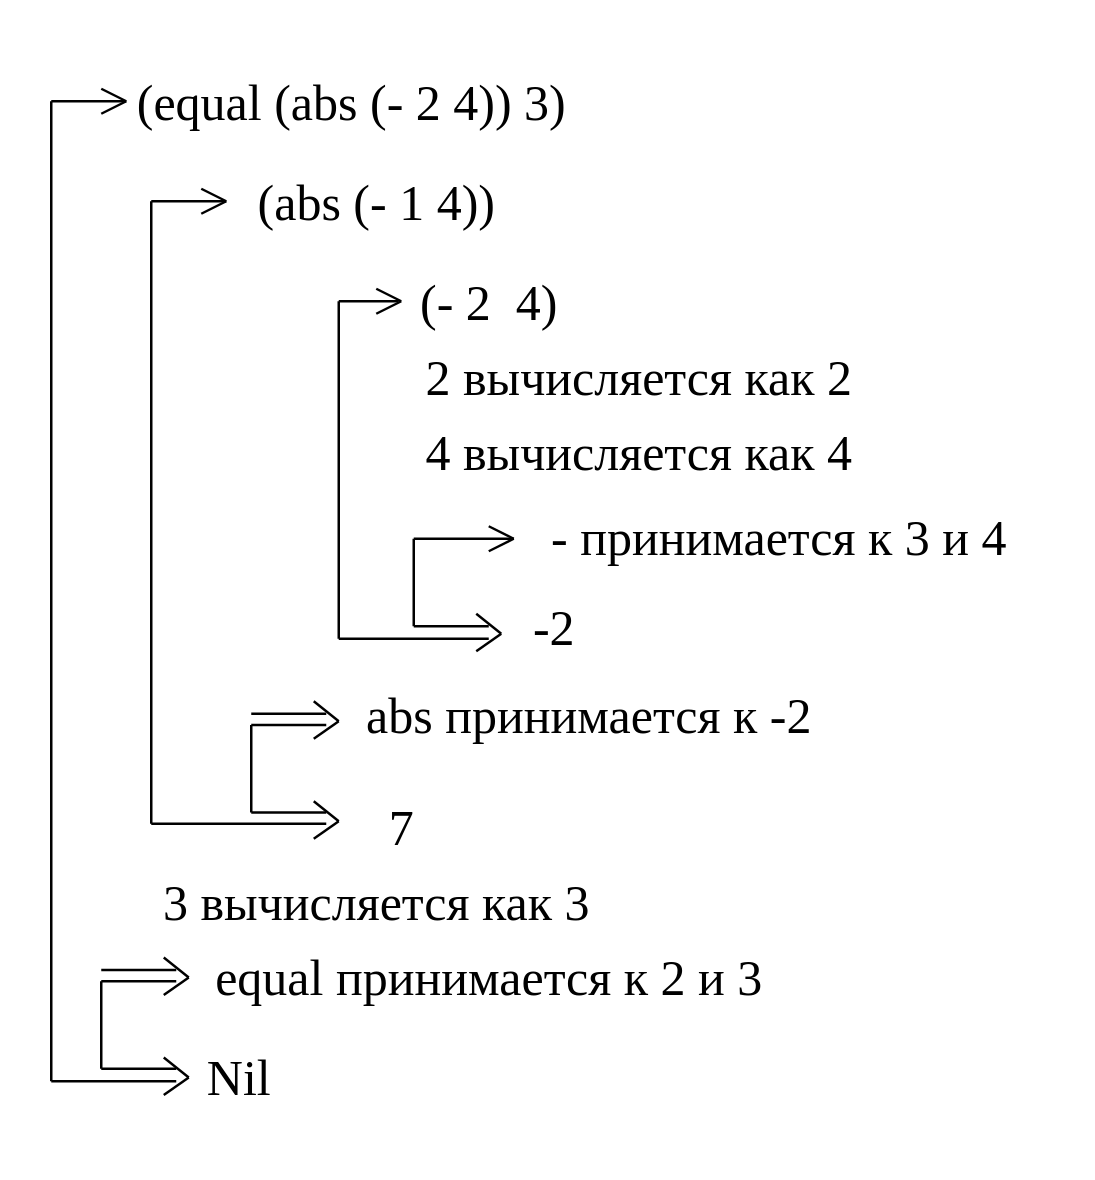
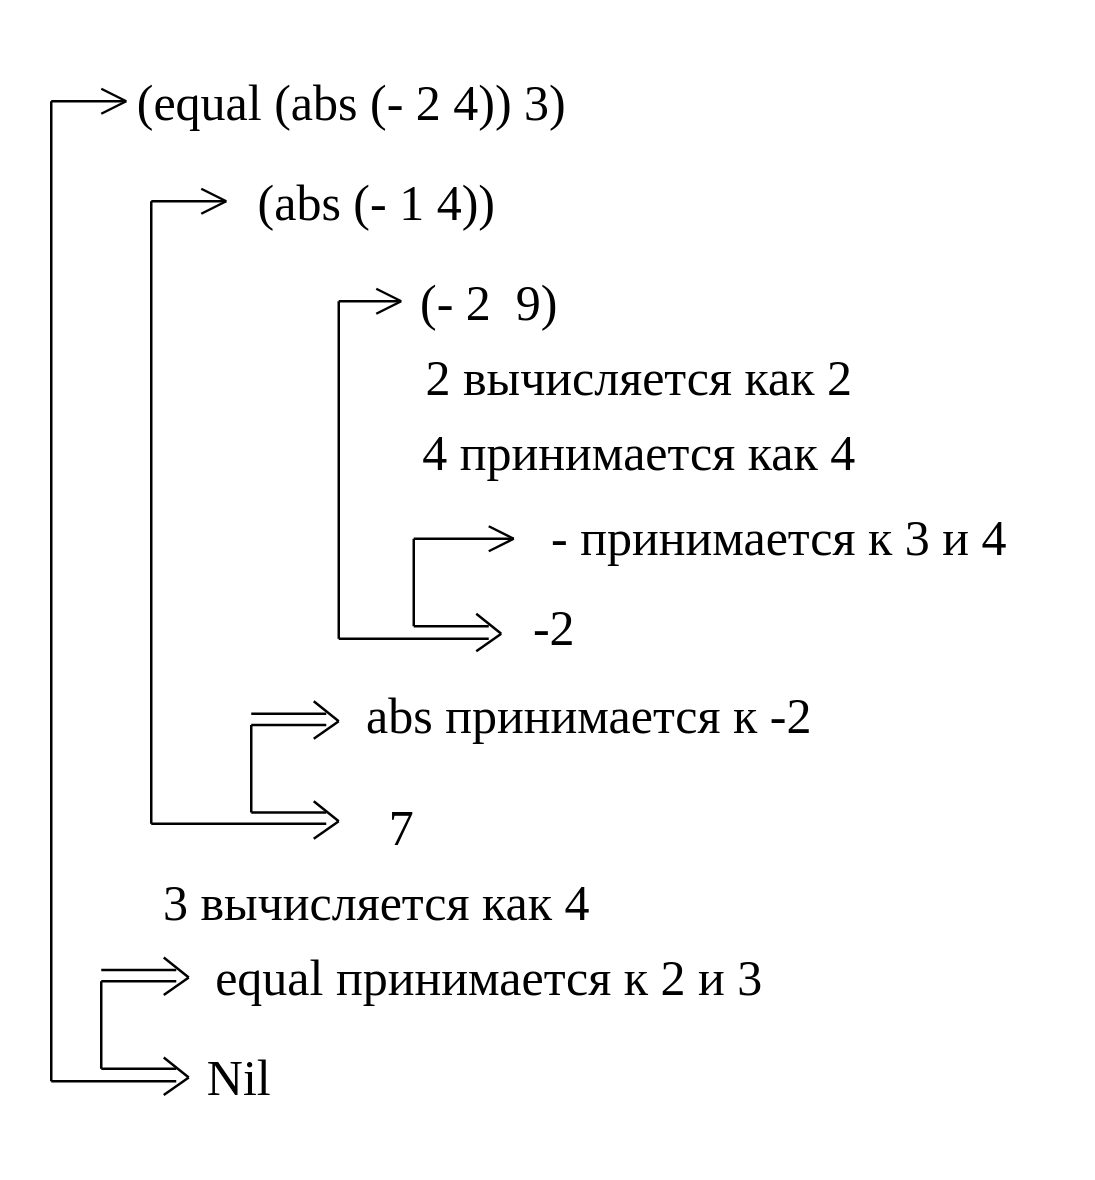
(490, 301) -> (490, 301)
(640, 451) -> (640, 451)
(378, 901) -> (378, 901)
